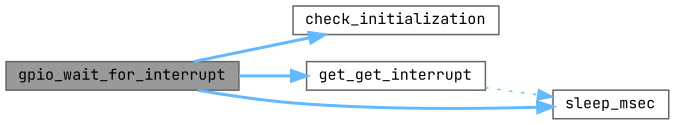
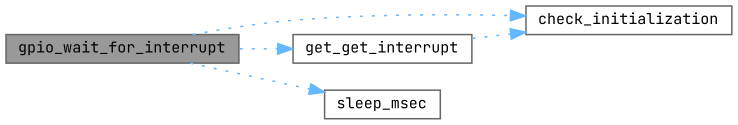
(252, 50) -> (351, 17)
(265, 76) -> (259, 49)
(512, 91) -> (492, 36)
(367, 107) -> (250, 76)
